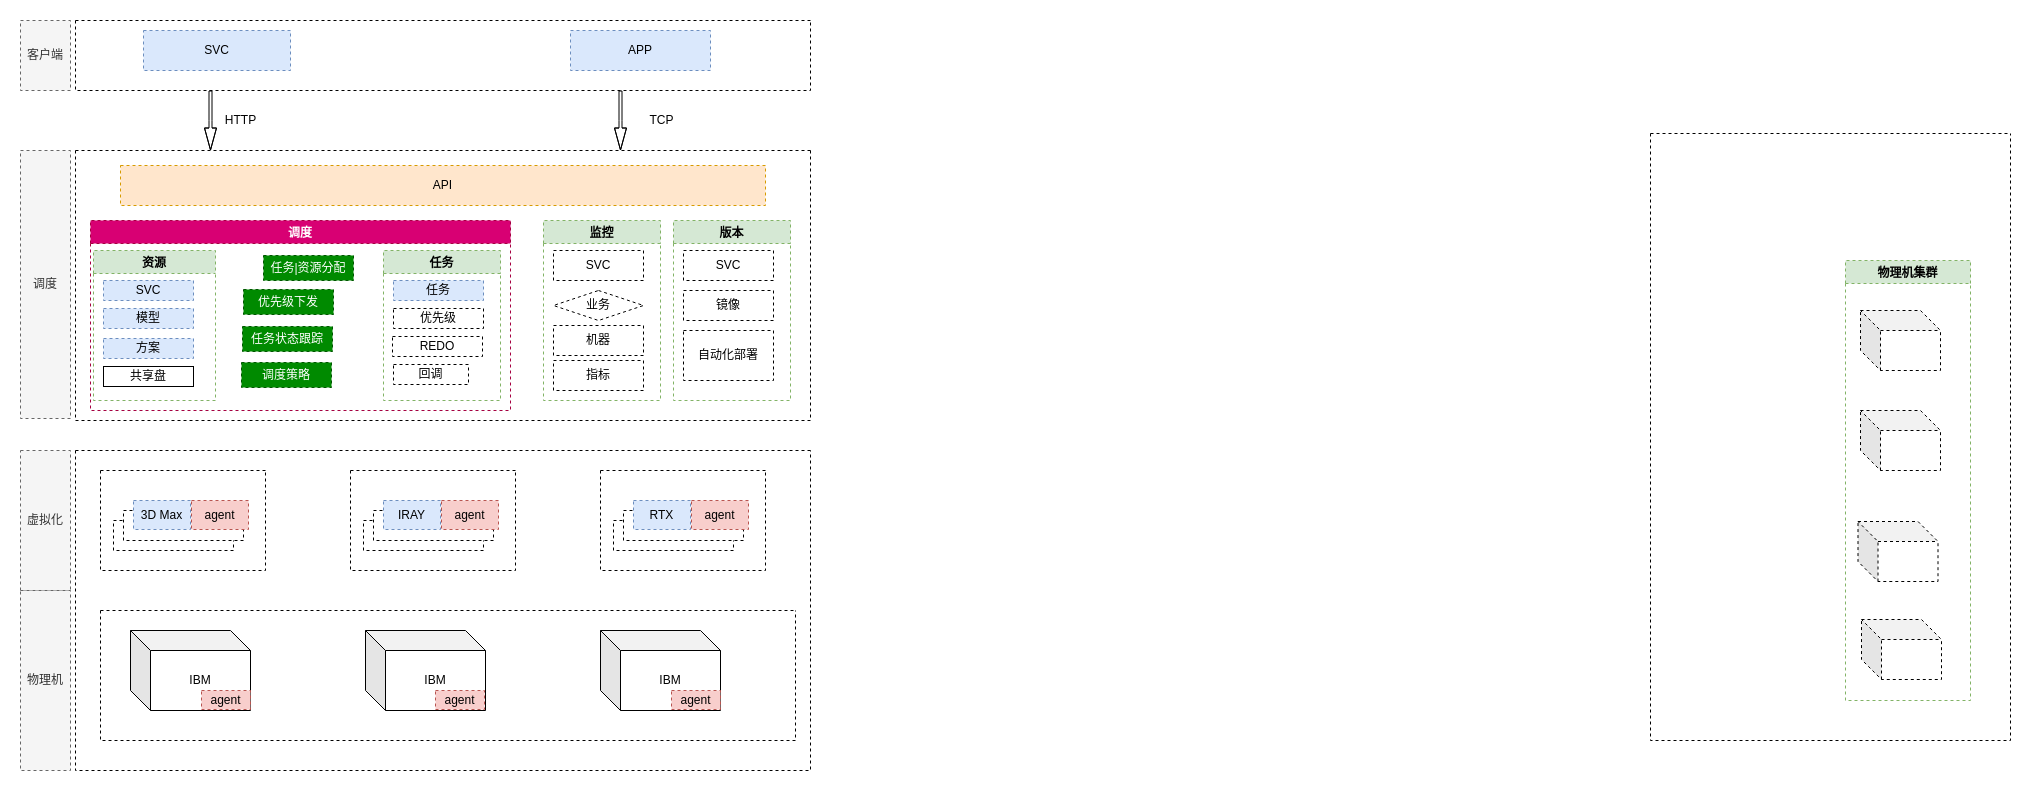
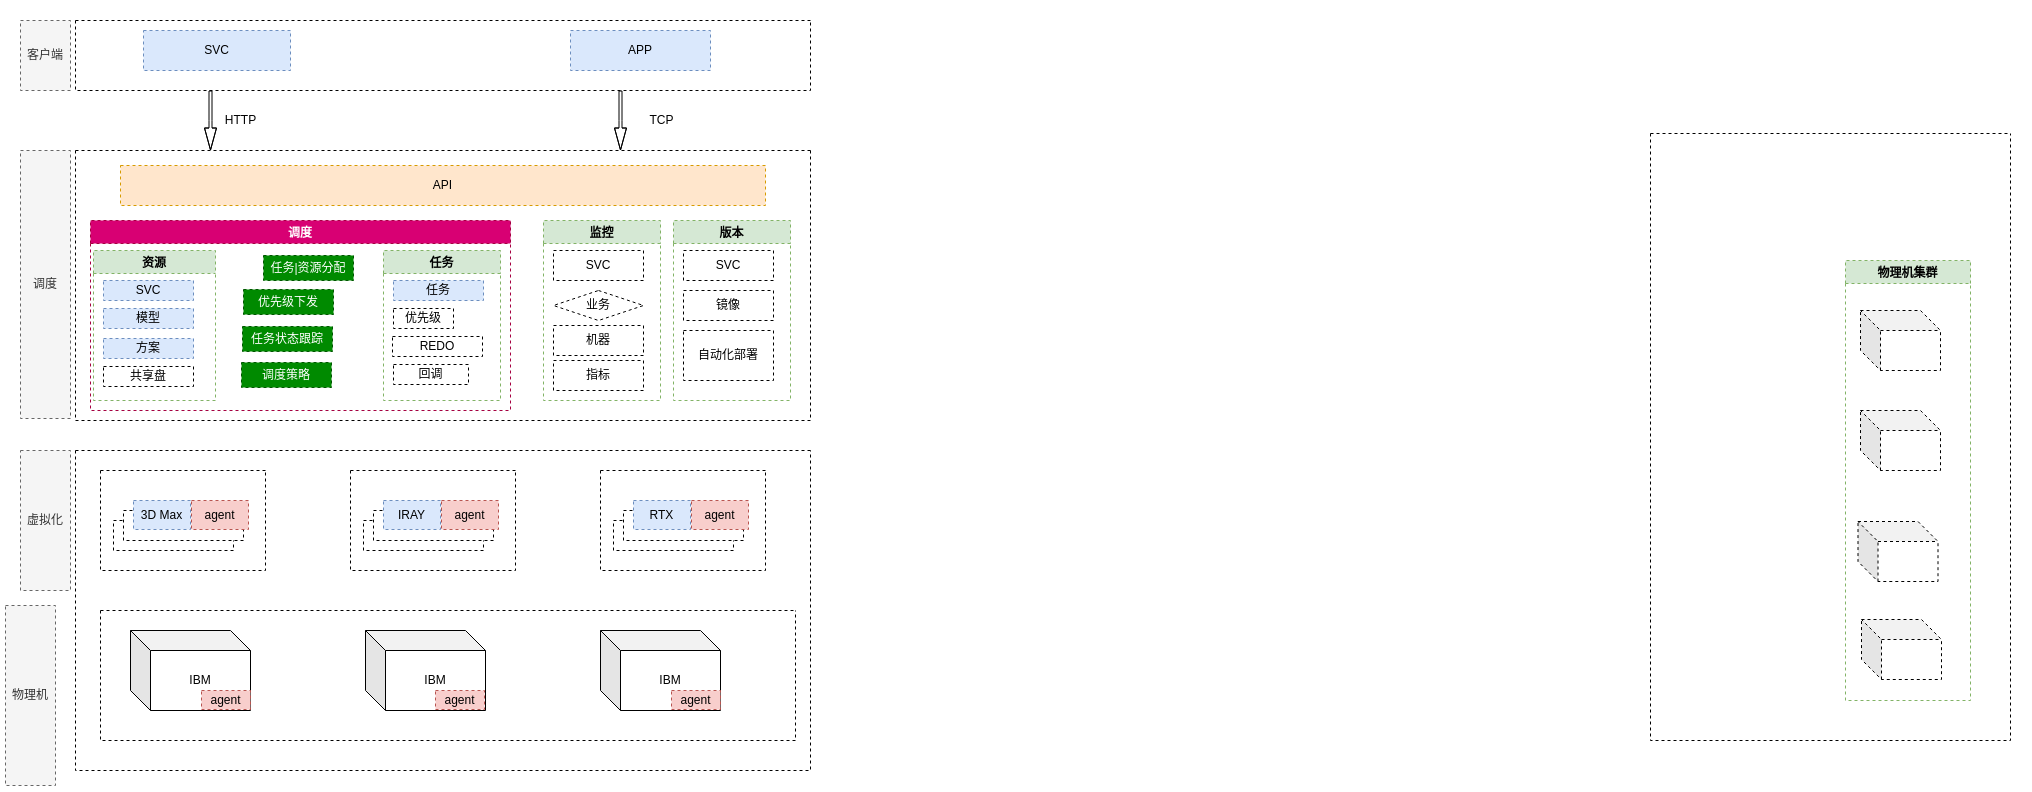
(439, 319) -> (424, 319)
(149, 377) -> (149, 377)
(46, 681) -> (31, 696)
